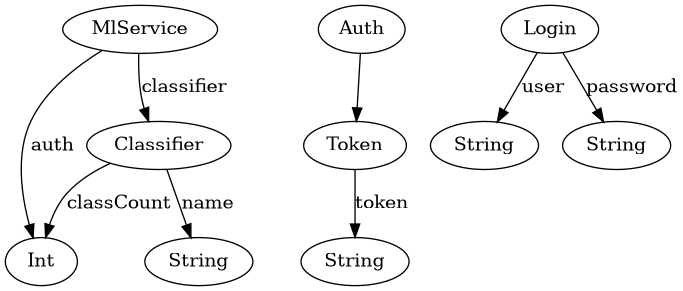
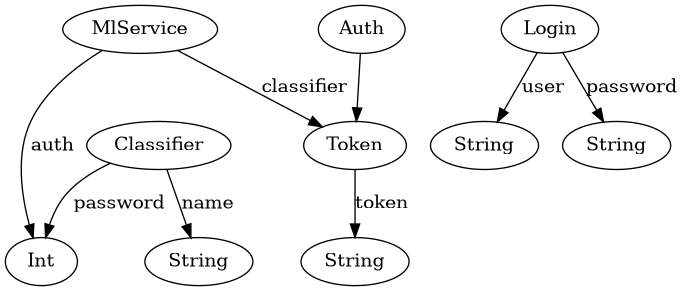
(139, 81) -> (244, 85)
(119, 204) -> (119, 204)
